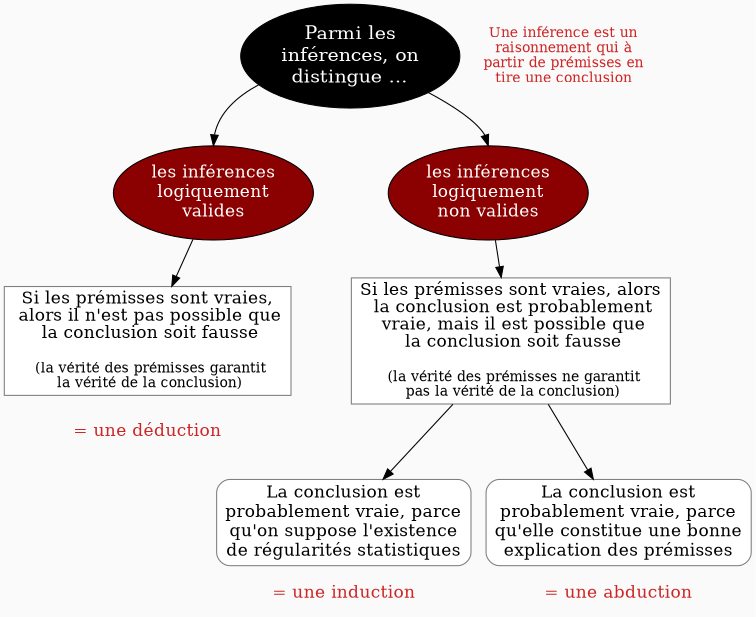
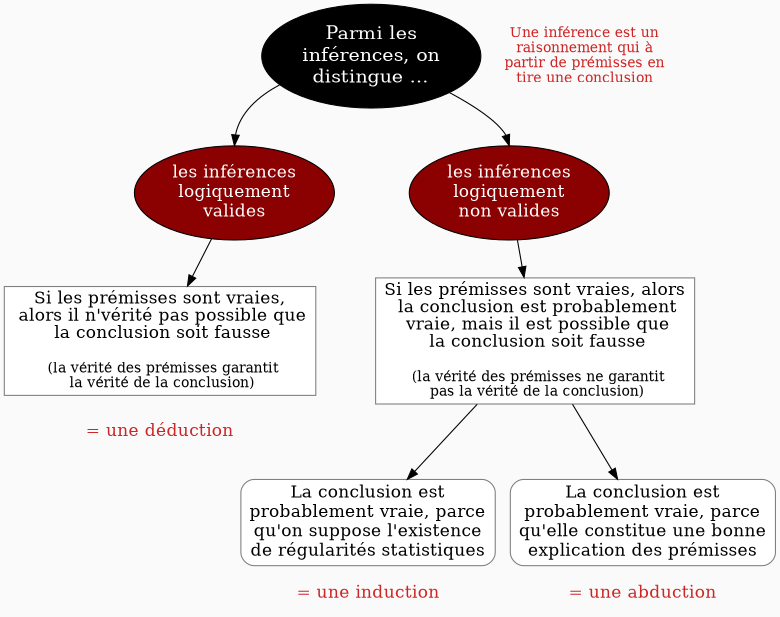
(148, 316) -> (160, 316)
